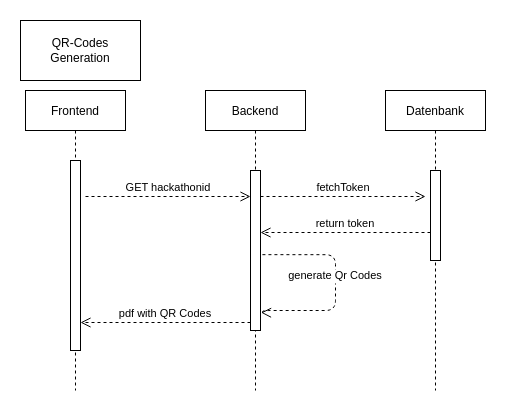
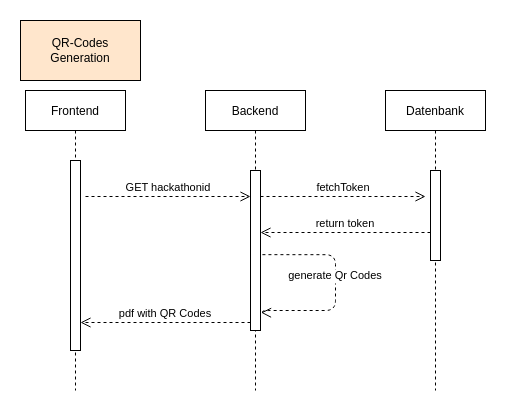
(81, 51) -> (81, 51)
